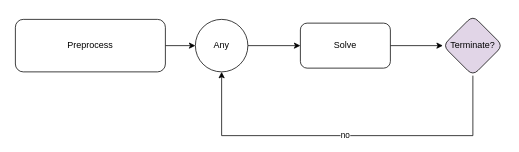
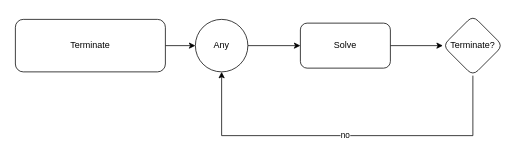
(90, 45) -> (90, 45)
(473, 45) -> (473, 45)
